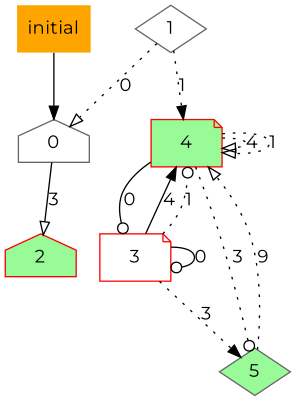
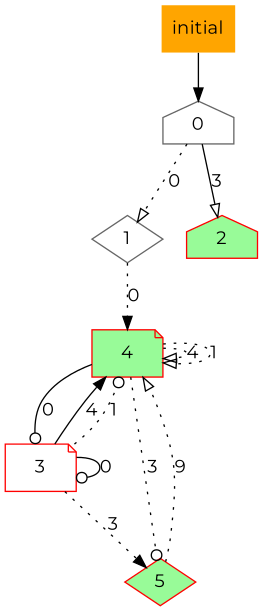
(119, 80) -> (166, 177)
(183, 86) -> (134, 296)
(255, 372) -> (160, 582)
